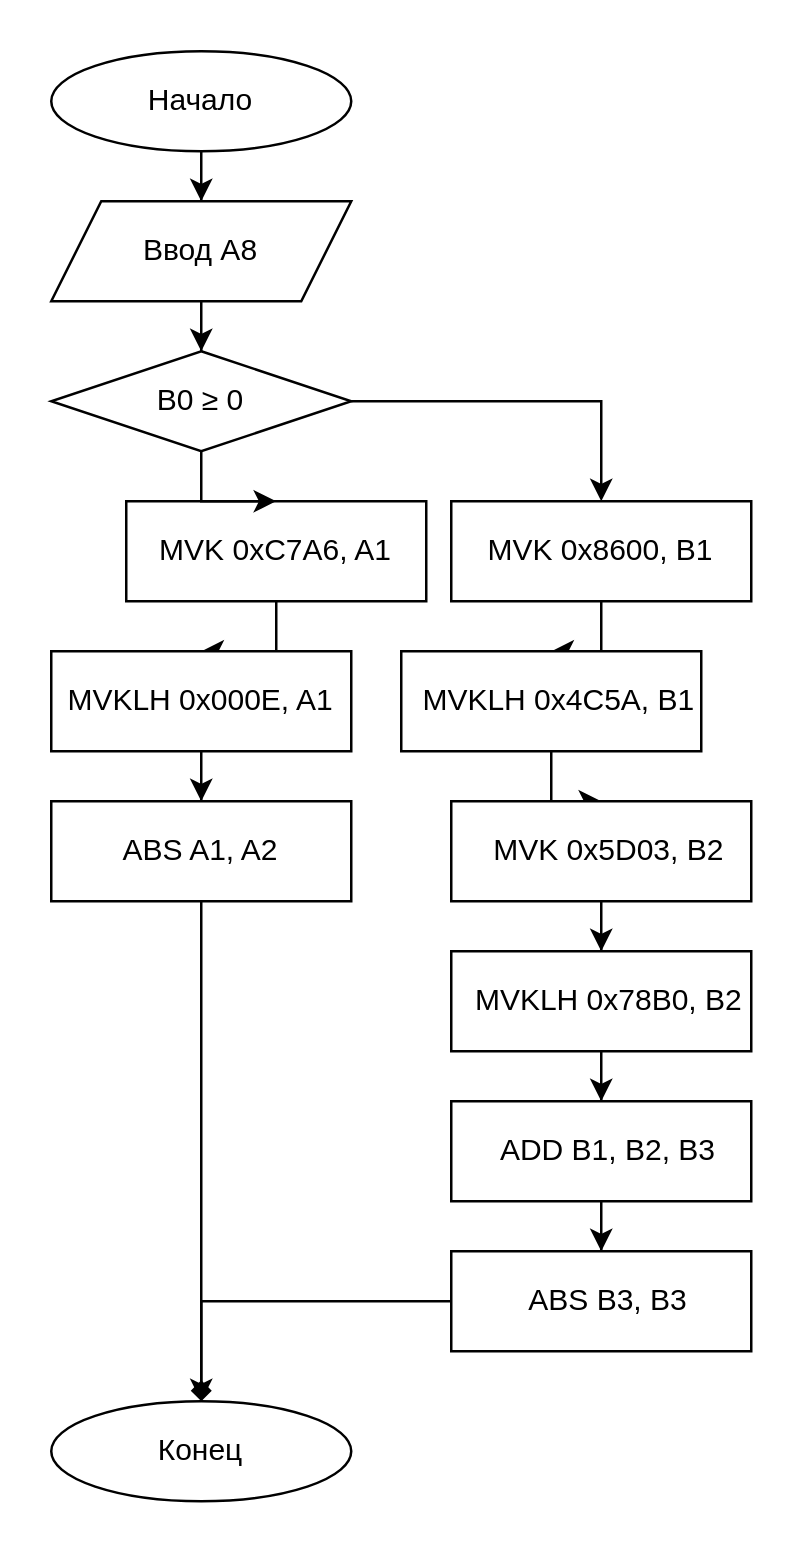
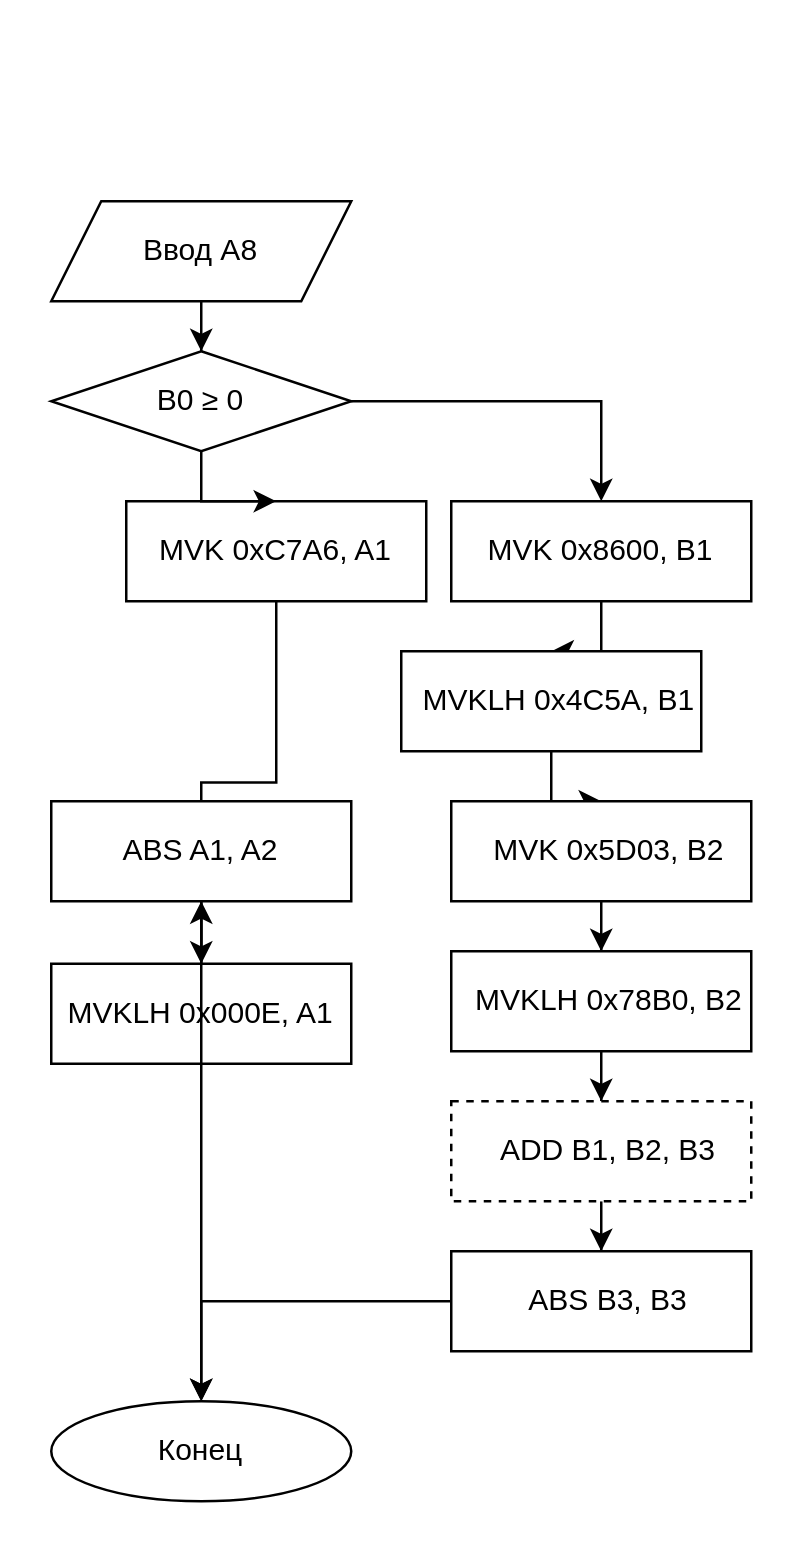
(201, 101) -> none
(201, 184) -> none
(201, 701) -> (201, 1014)
(201, 1063) -> (201, 1063)
(601, 1151) -> (601, 1151)
